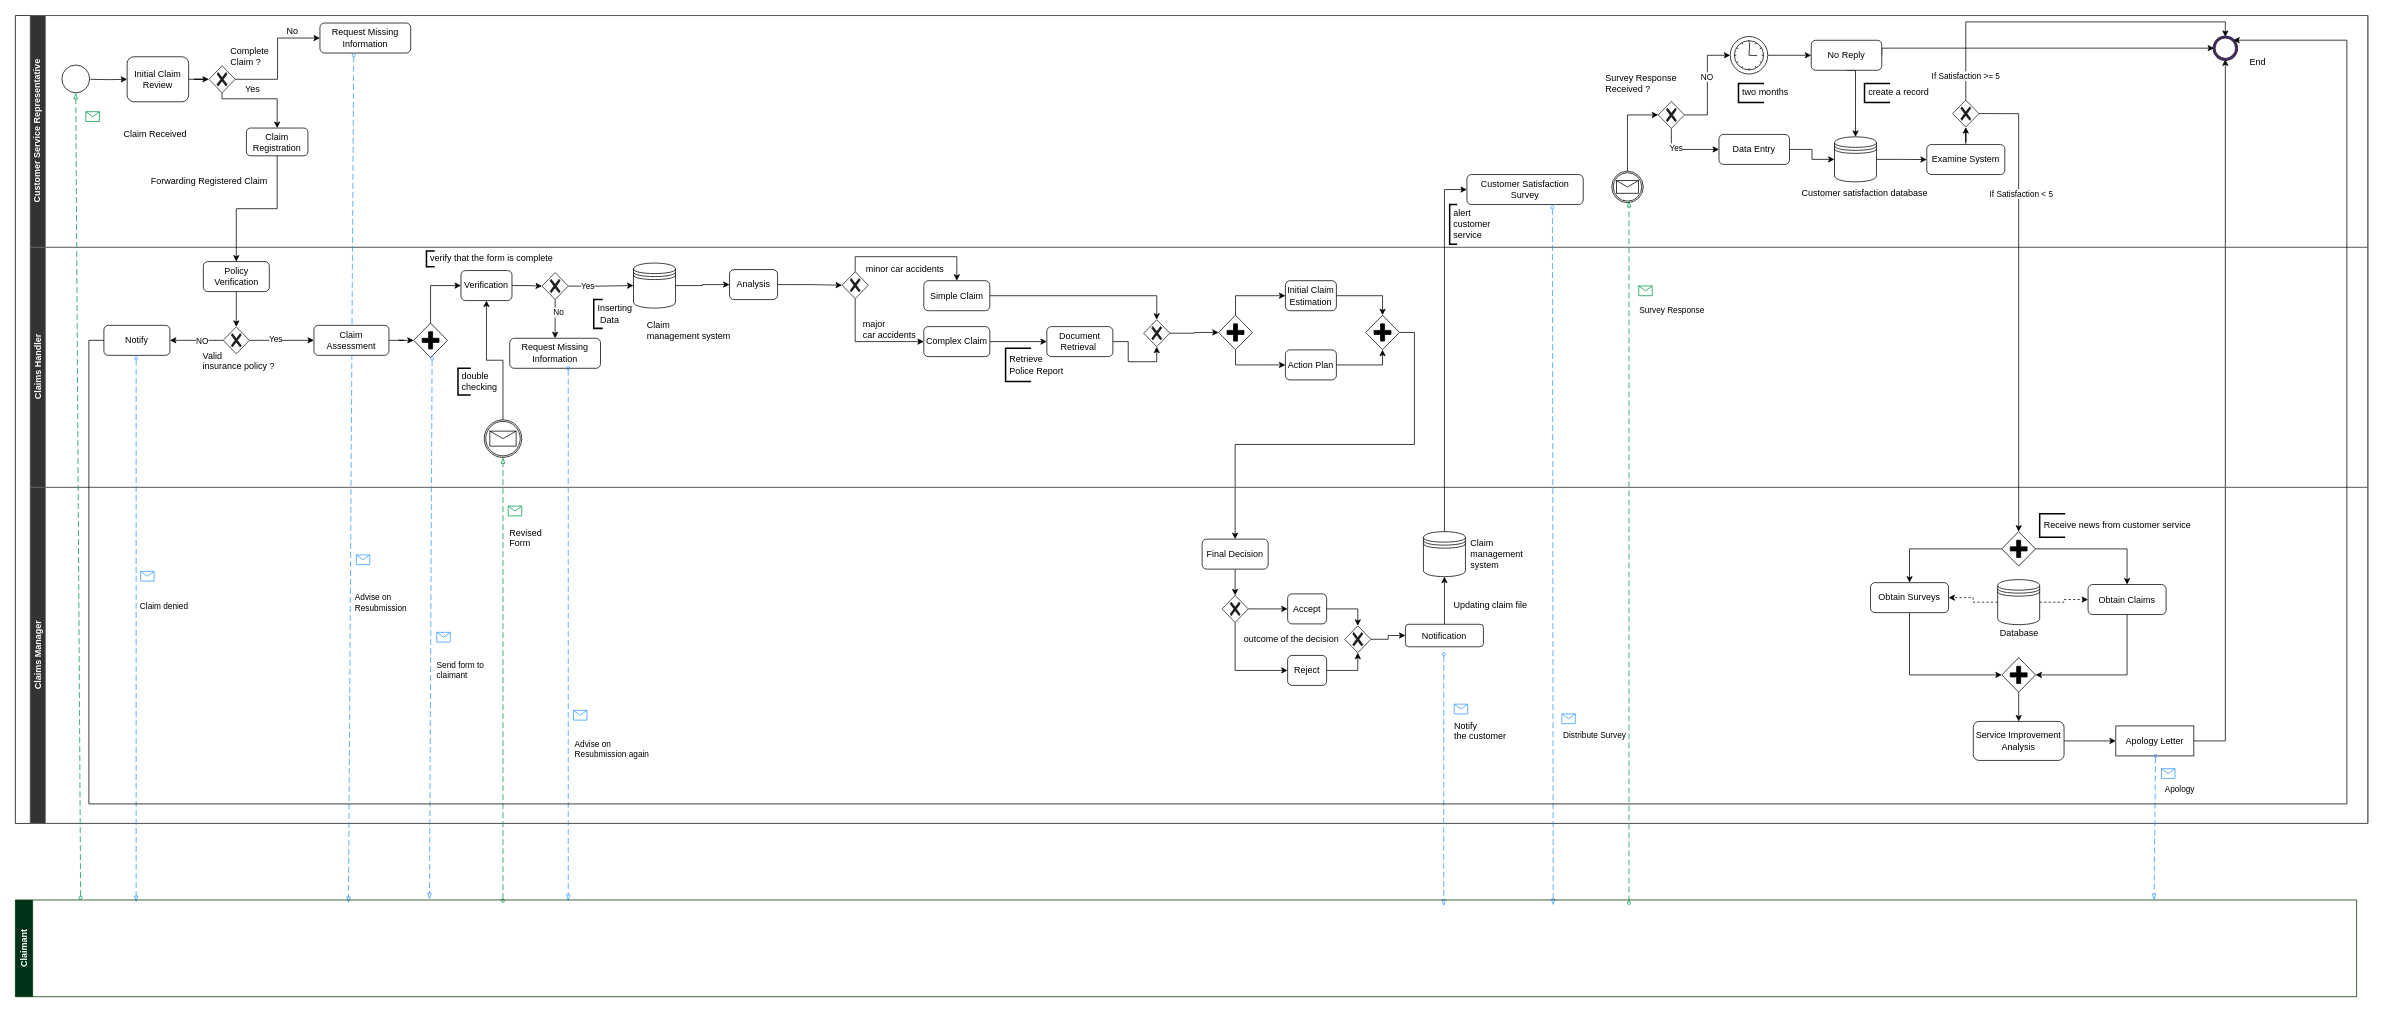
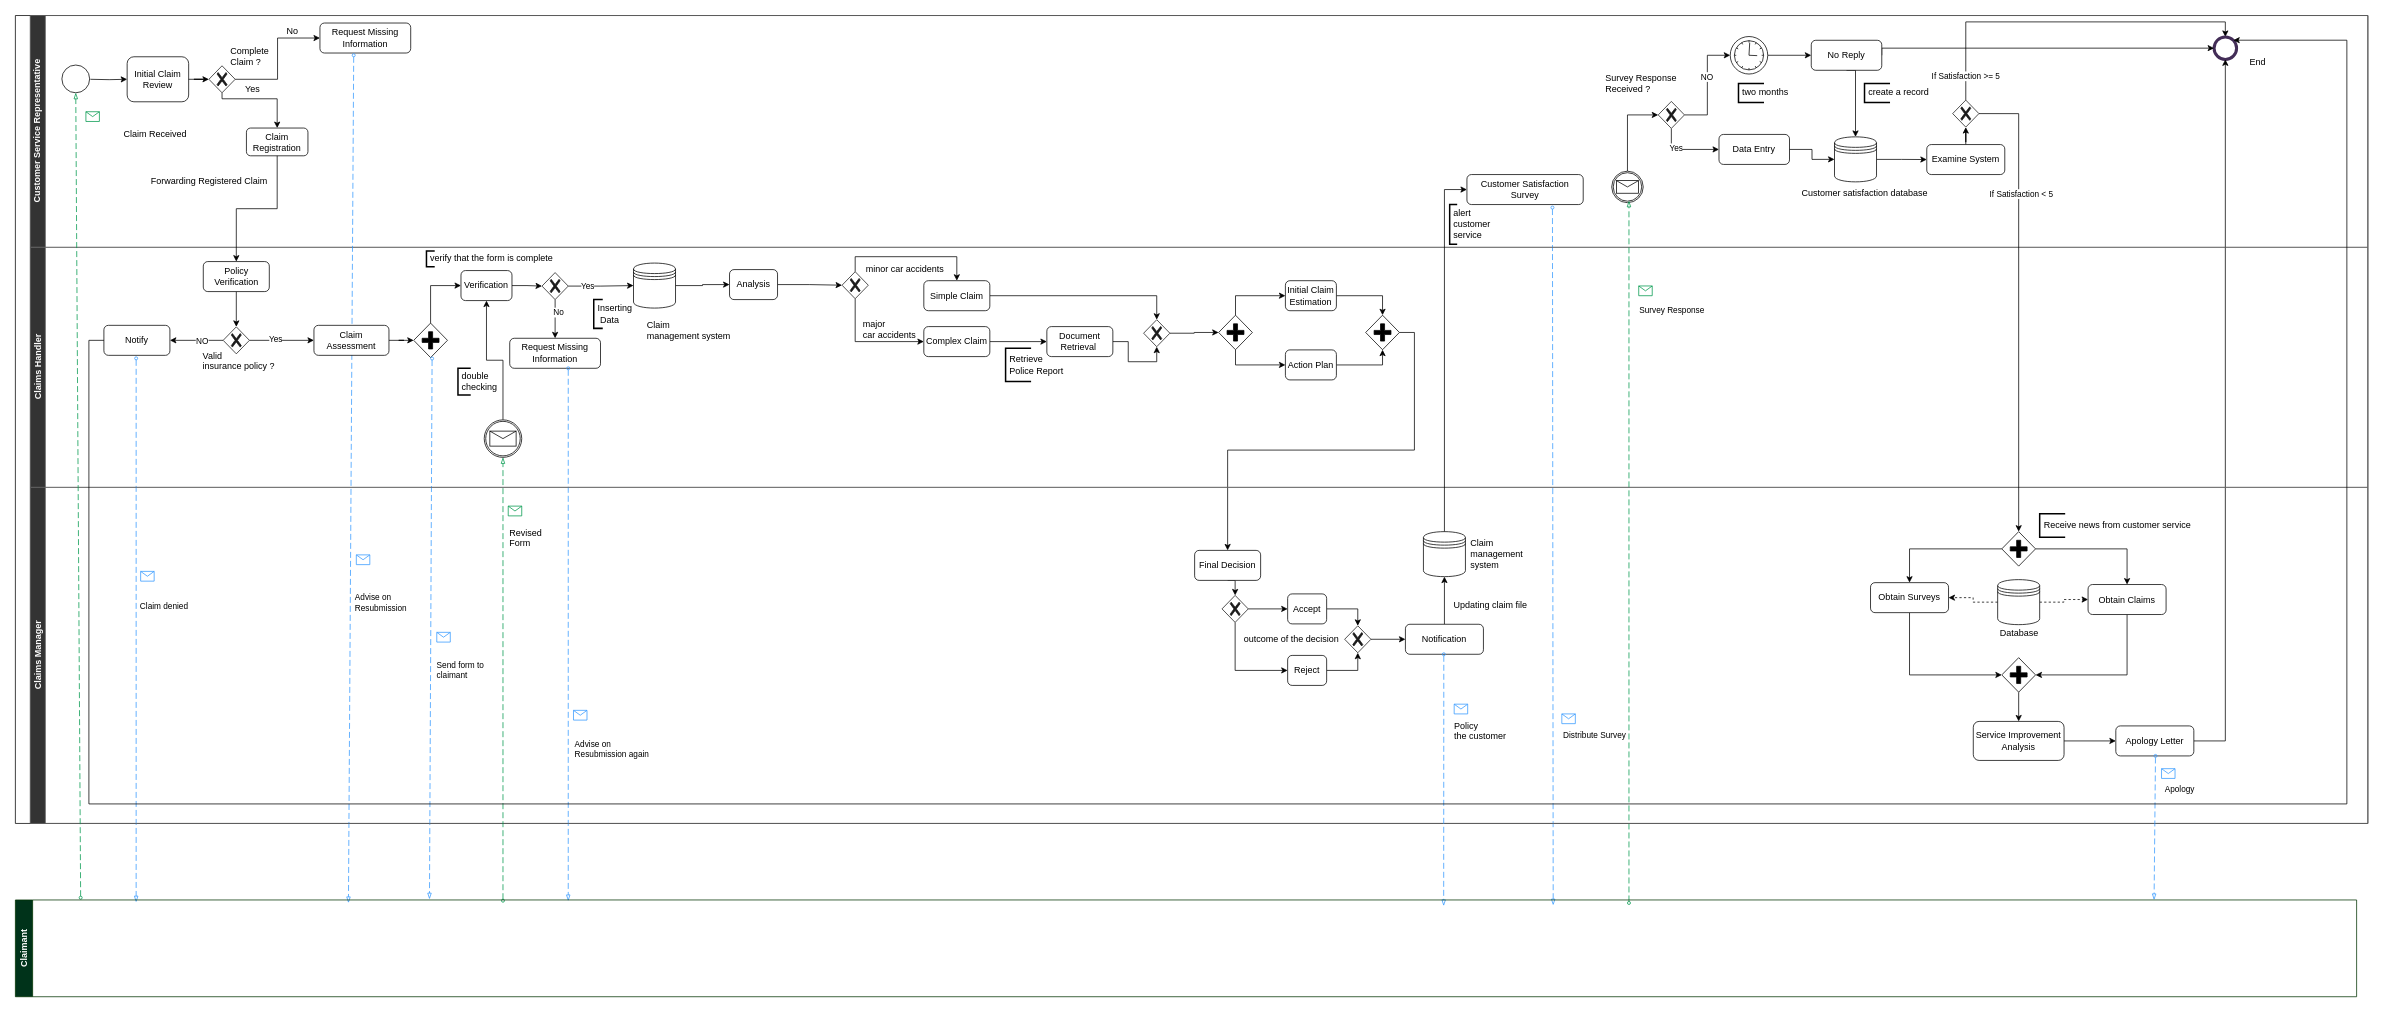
(1235, 554) -> (1227, 565)
(1444, 635) -> (1444, 639)
(1481, 731) -> (1481, 731)
(2154, 741) -> (2154, 741)
